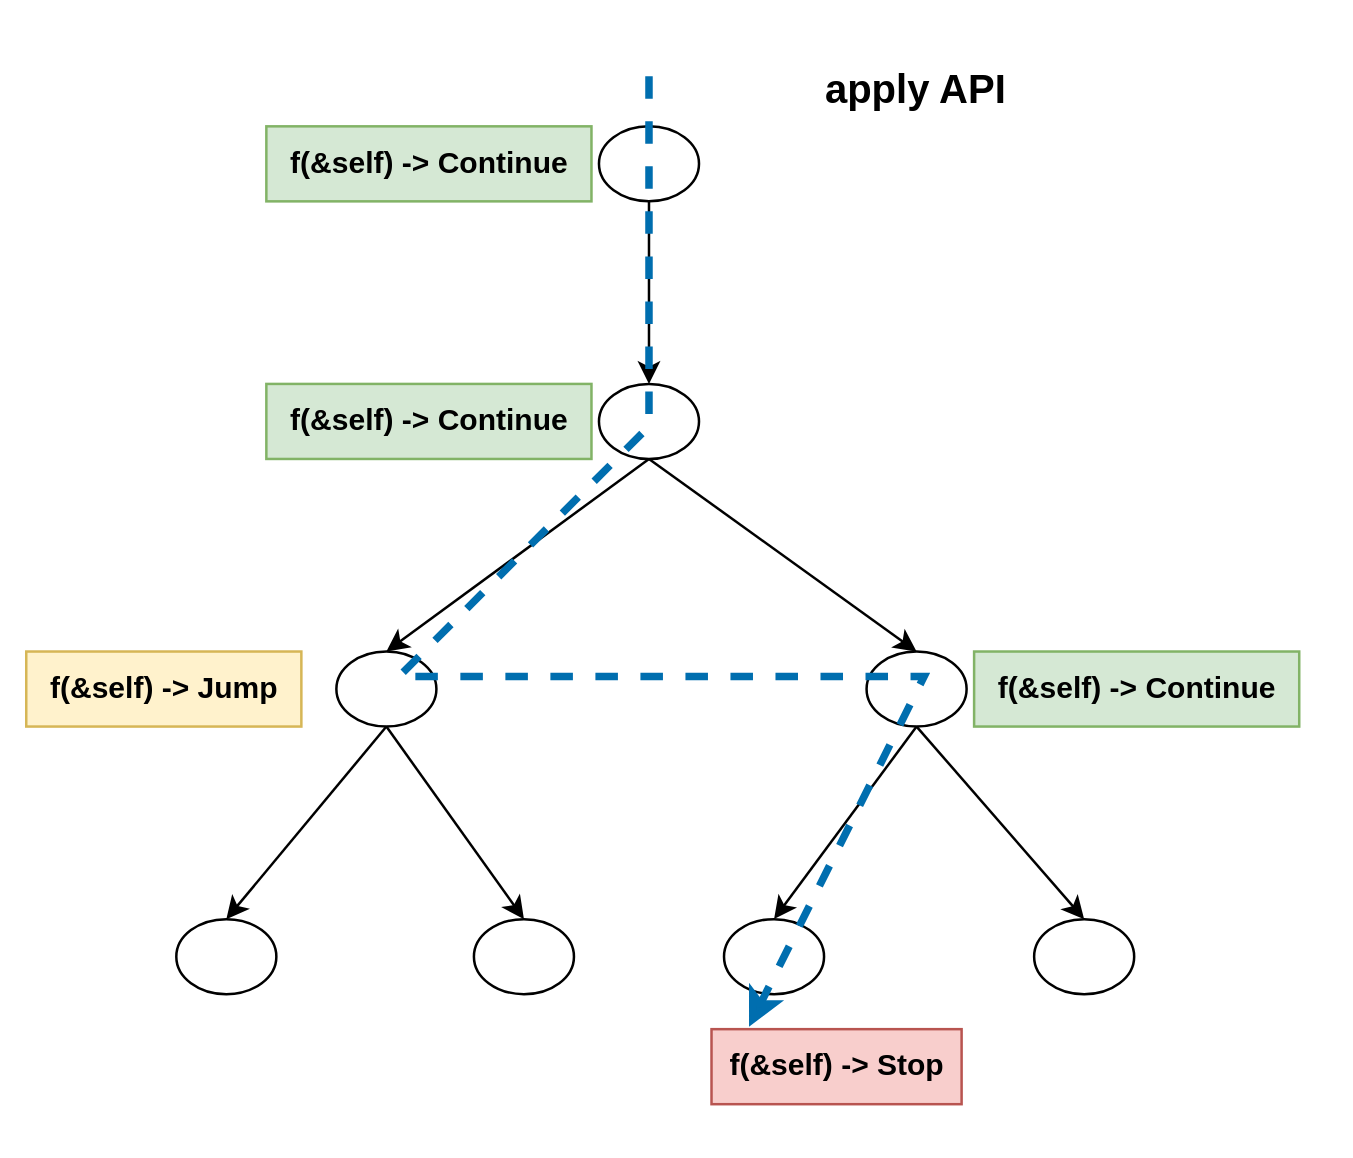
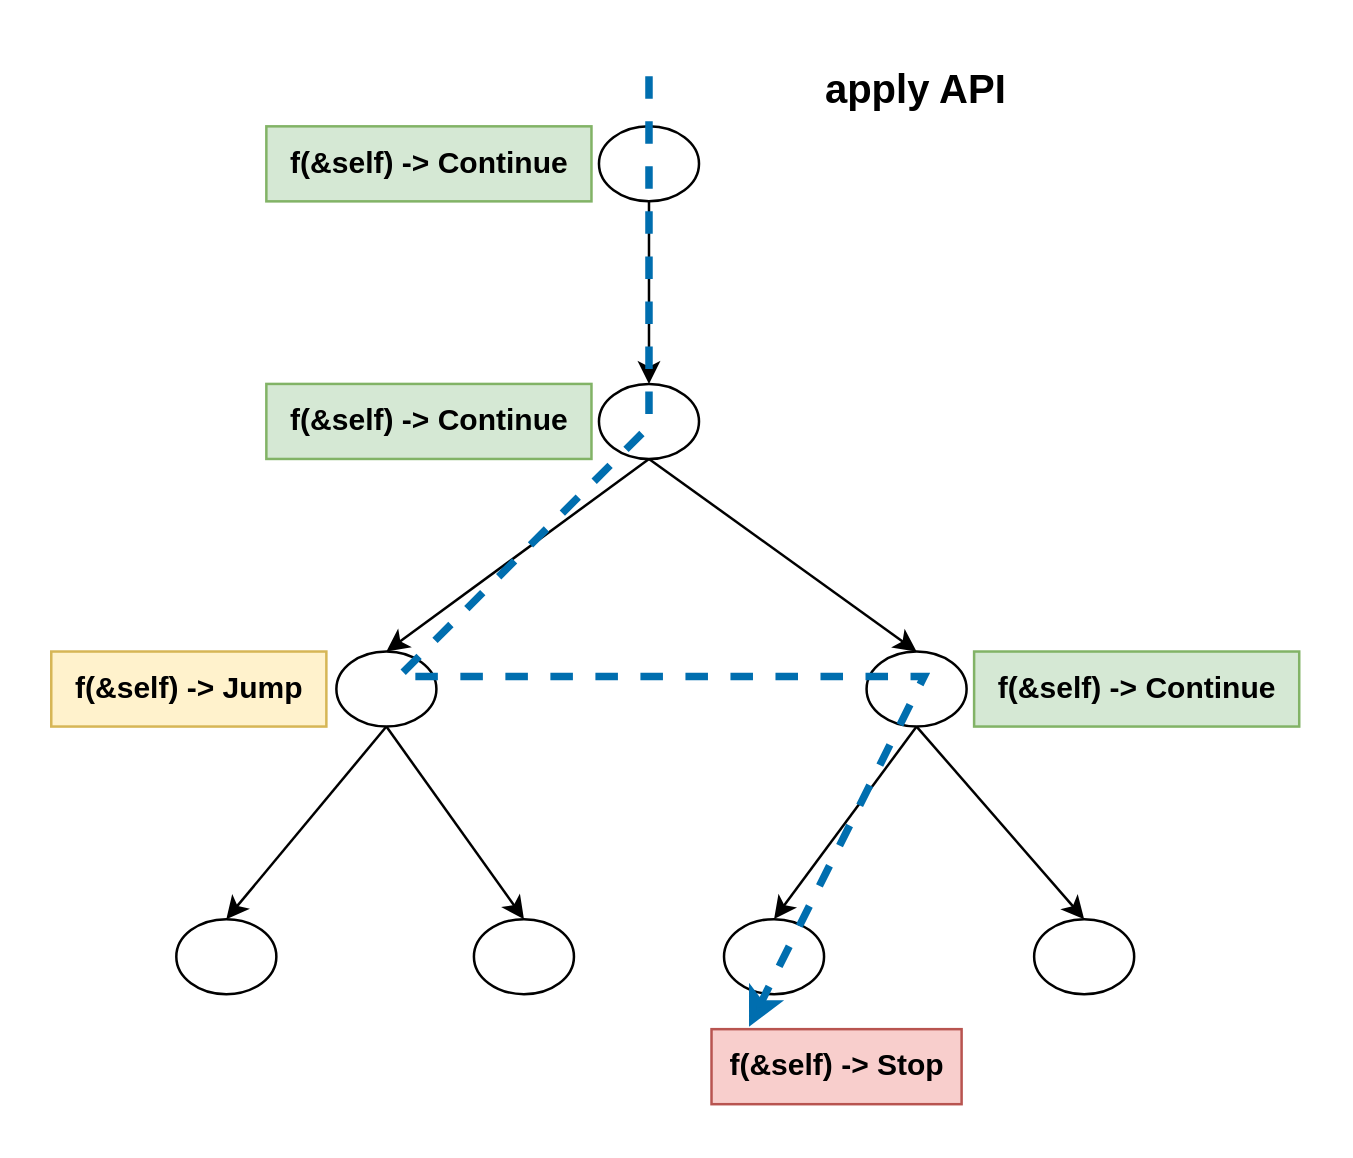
(164, 689) -> (189, 689)
